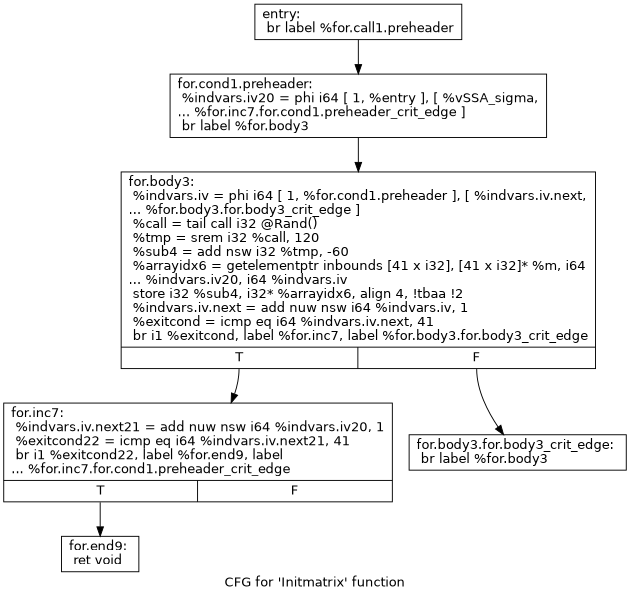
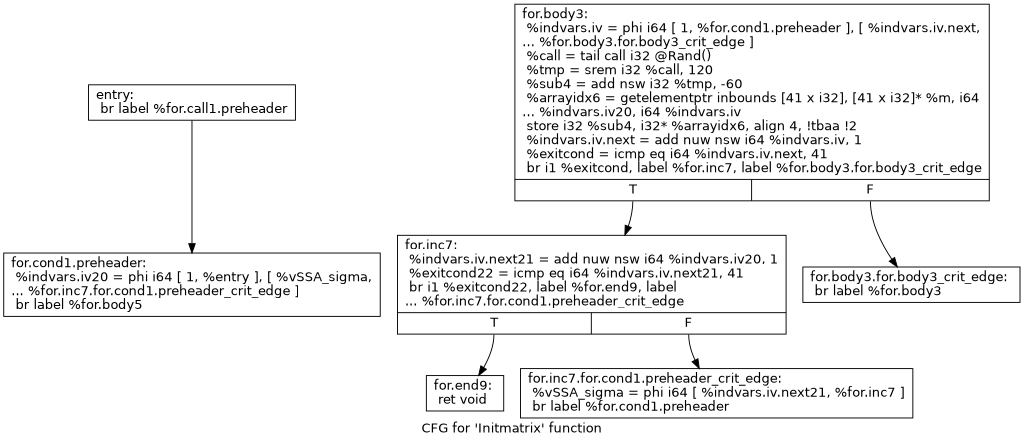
(244, 126) -> (77, 305)
(358, 150) -> none
none -> (717, 393)
